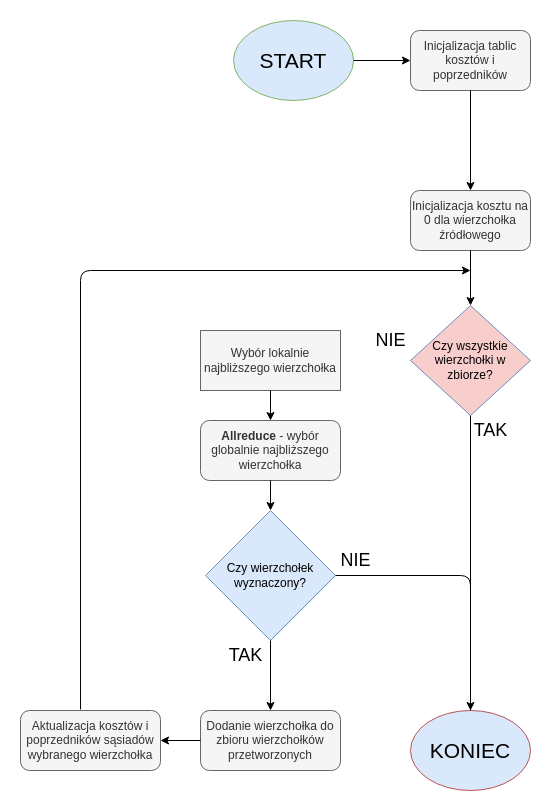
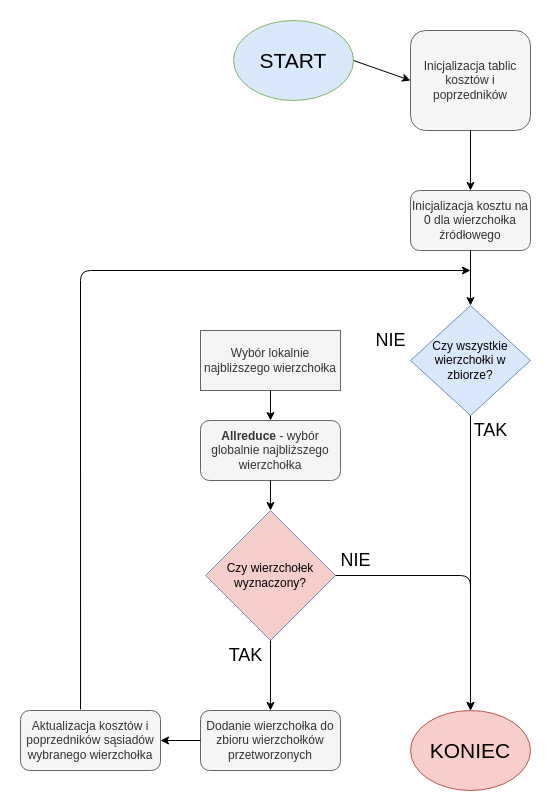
(471, 61) -> (471, 81)
(471, 361) -> (471, 361)
(271, 576) -> (271, 576)
(471, 708) -> (336, 576)
(471, 751) -> (471, 751)
